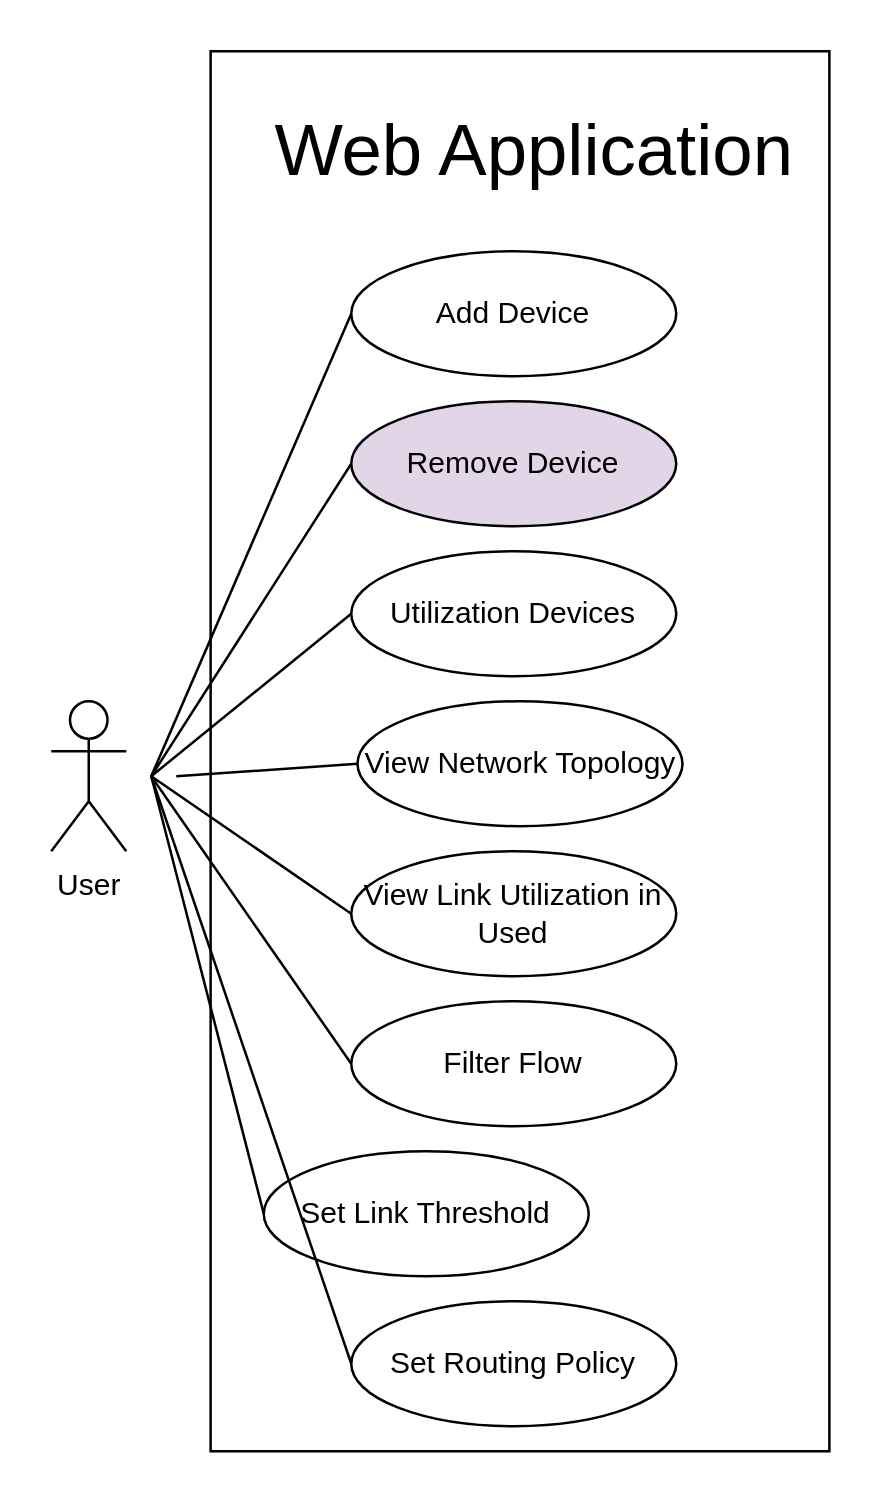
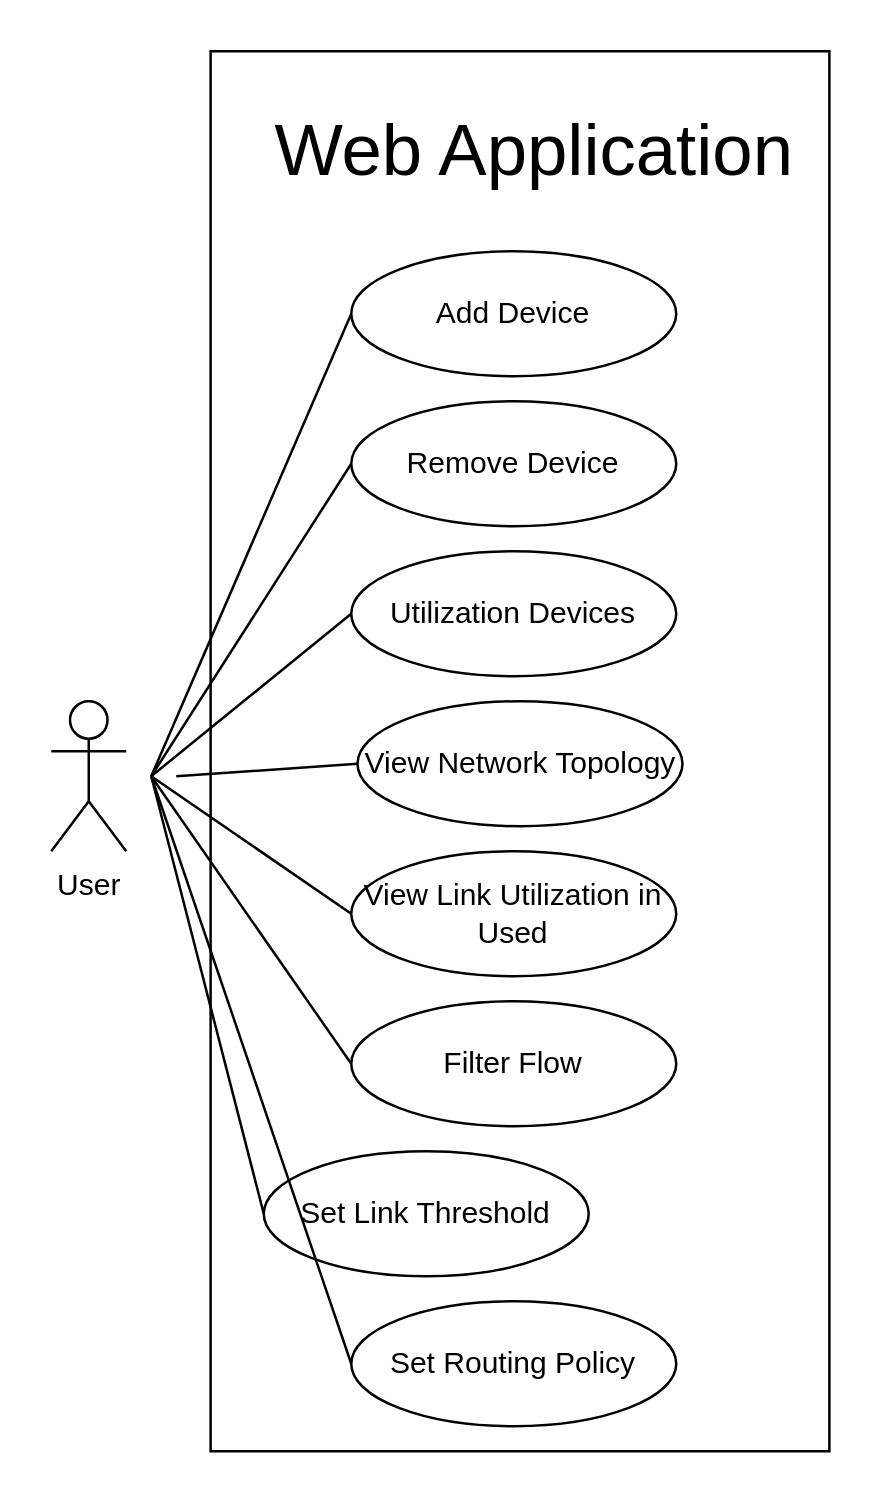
(514, 464) -> (514, 464)
